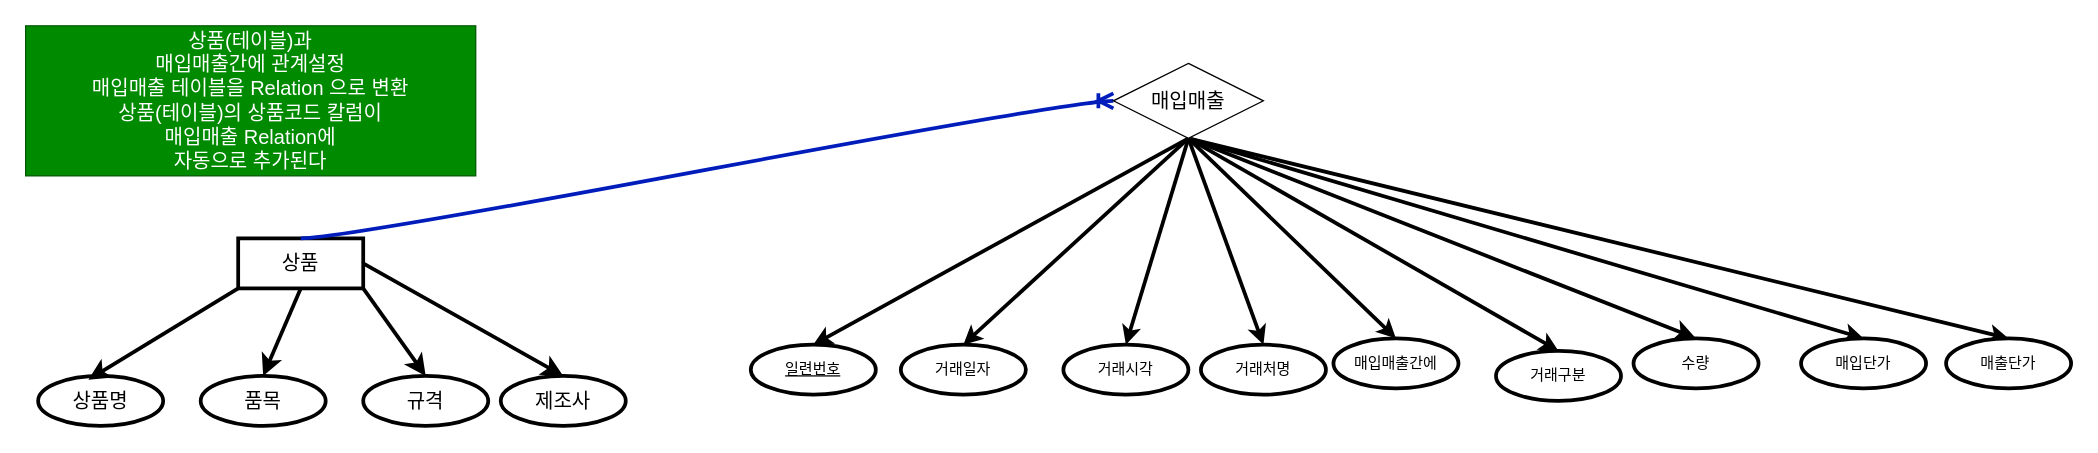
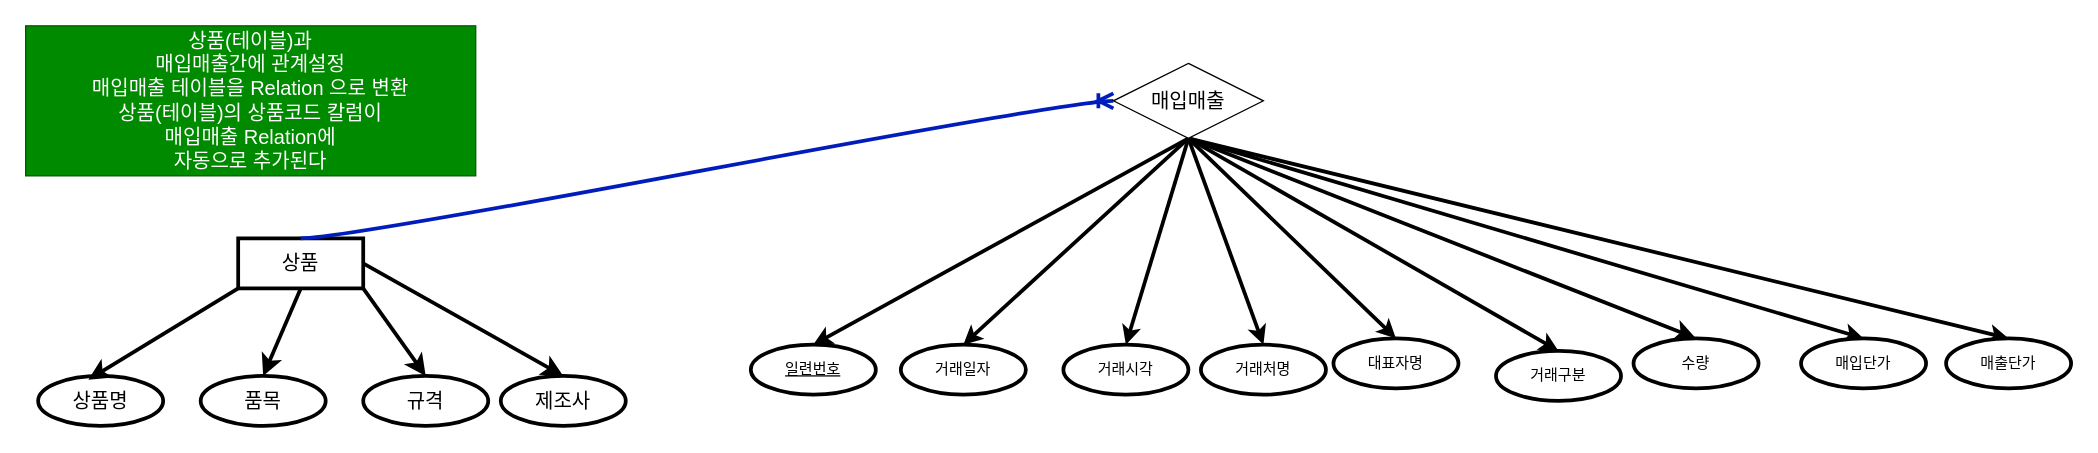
(1396, 363) -> (1396, 363)
